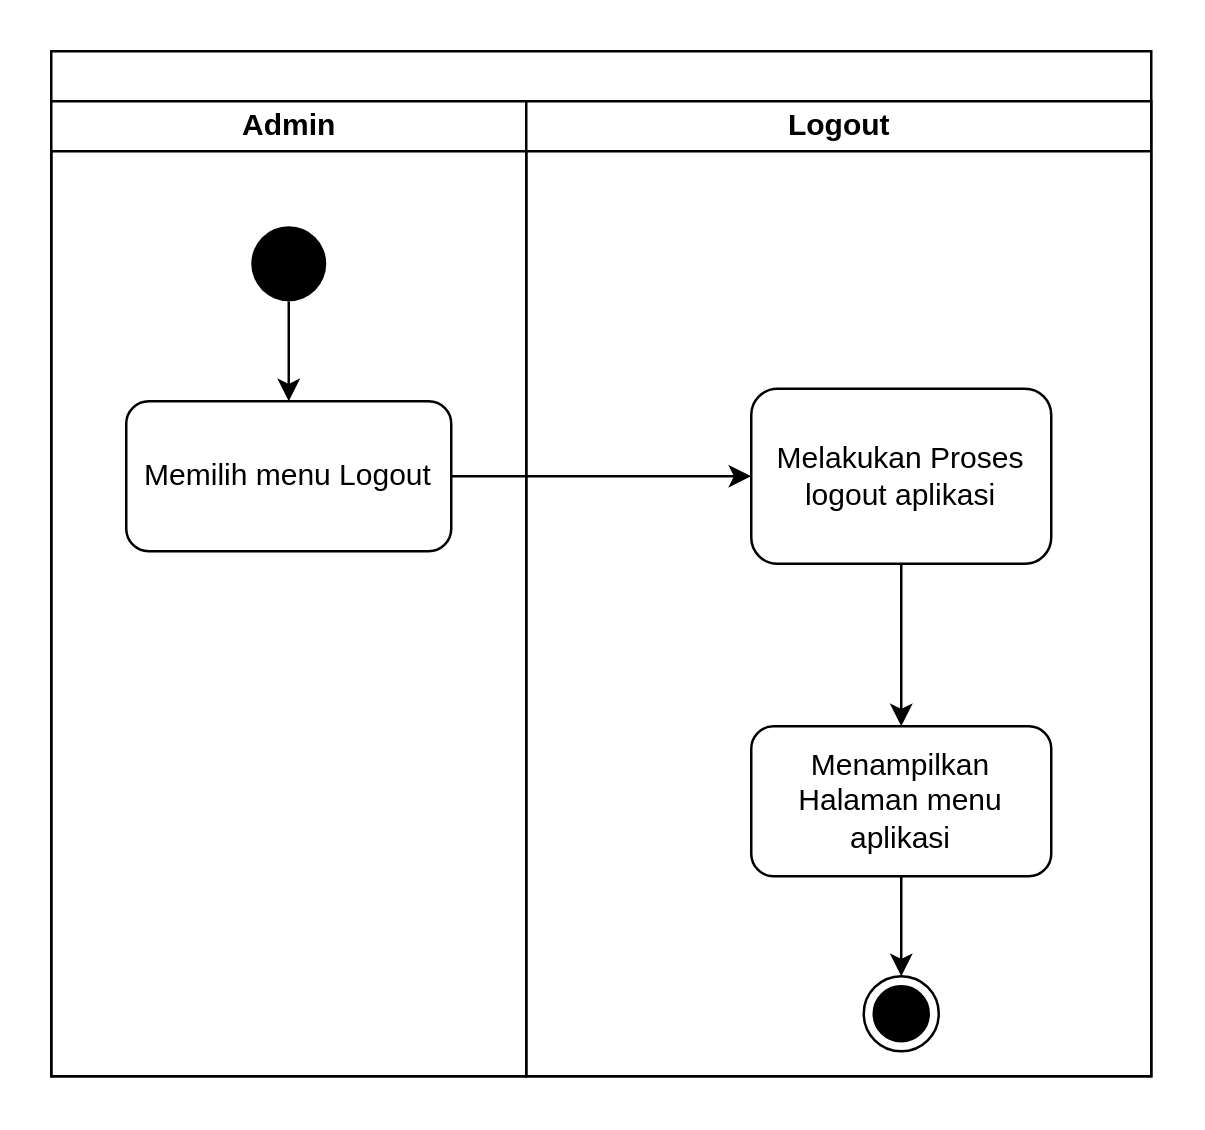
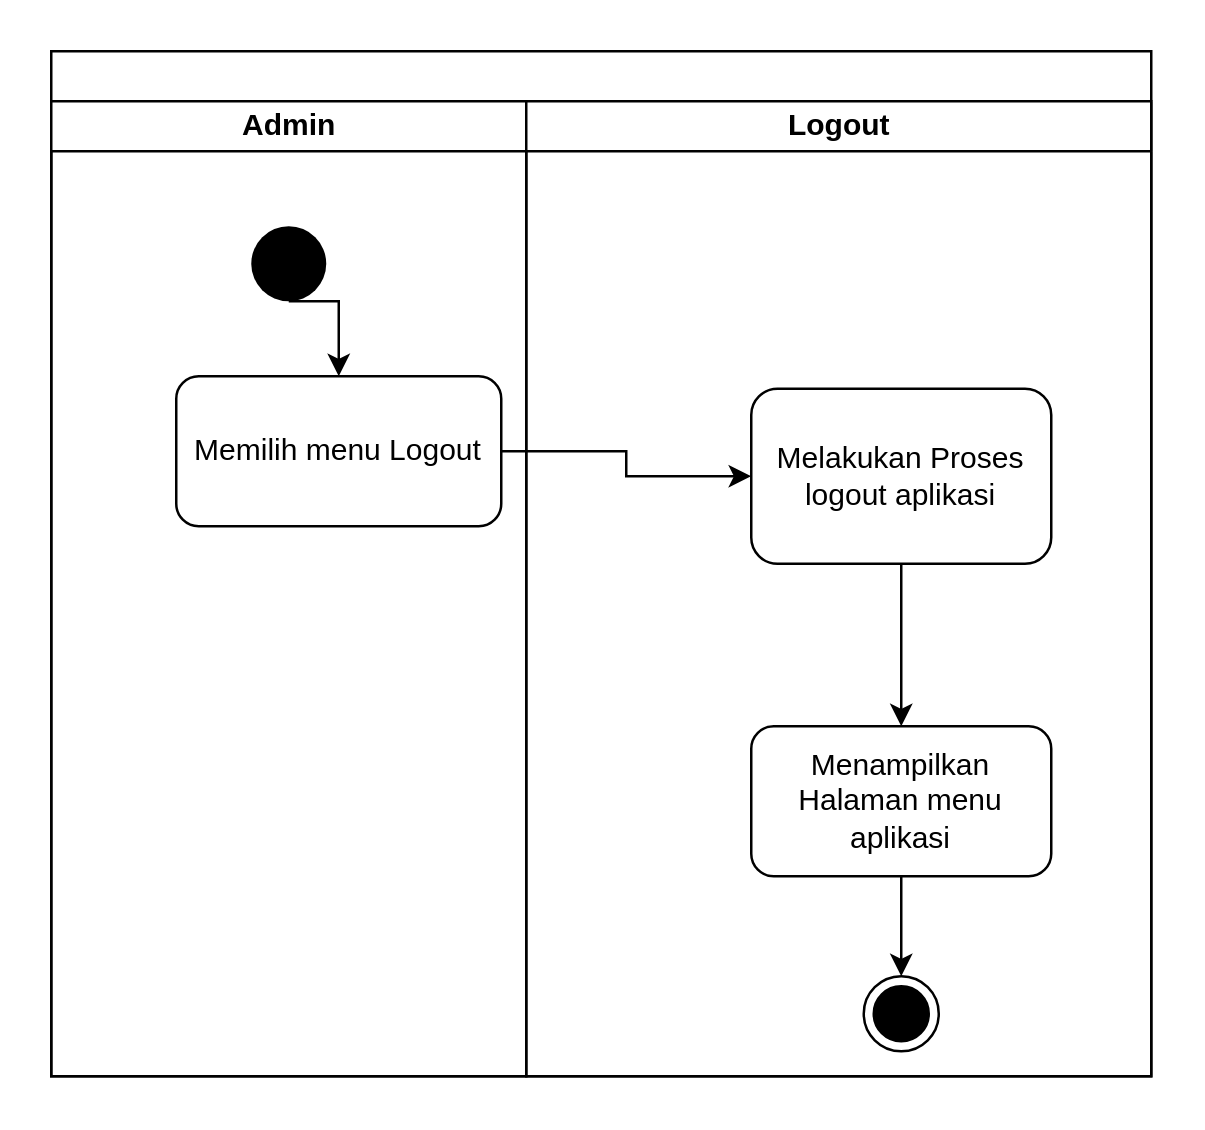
(289, 476) -> (339, 451)
